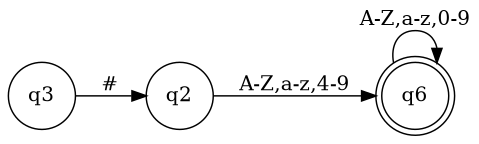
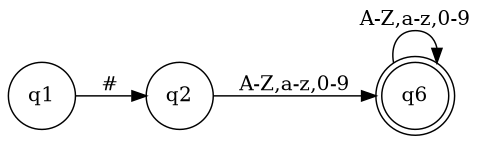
(295, 85) -> (295, 85)
(42, 96) -> (42, 96)
